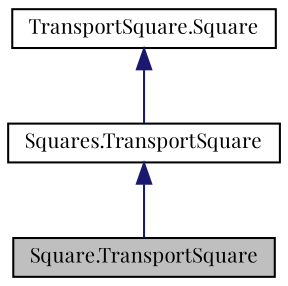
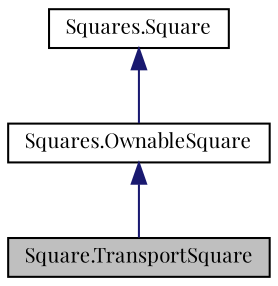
(144, 29) -> (139, 29)
(144, 143) -> (139, 143)
